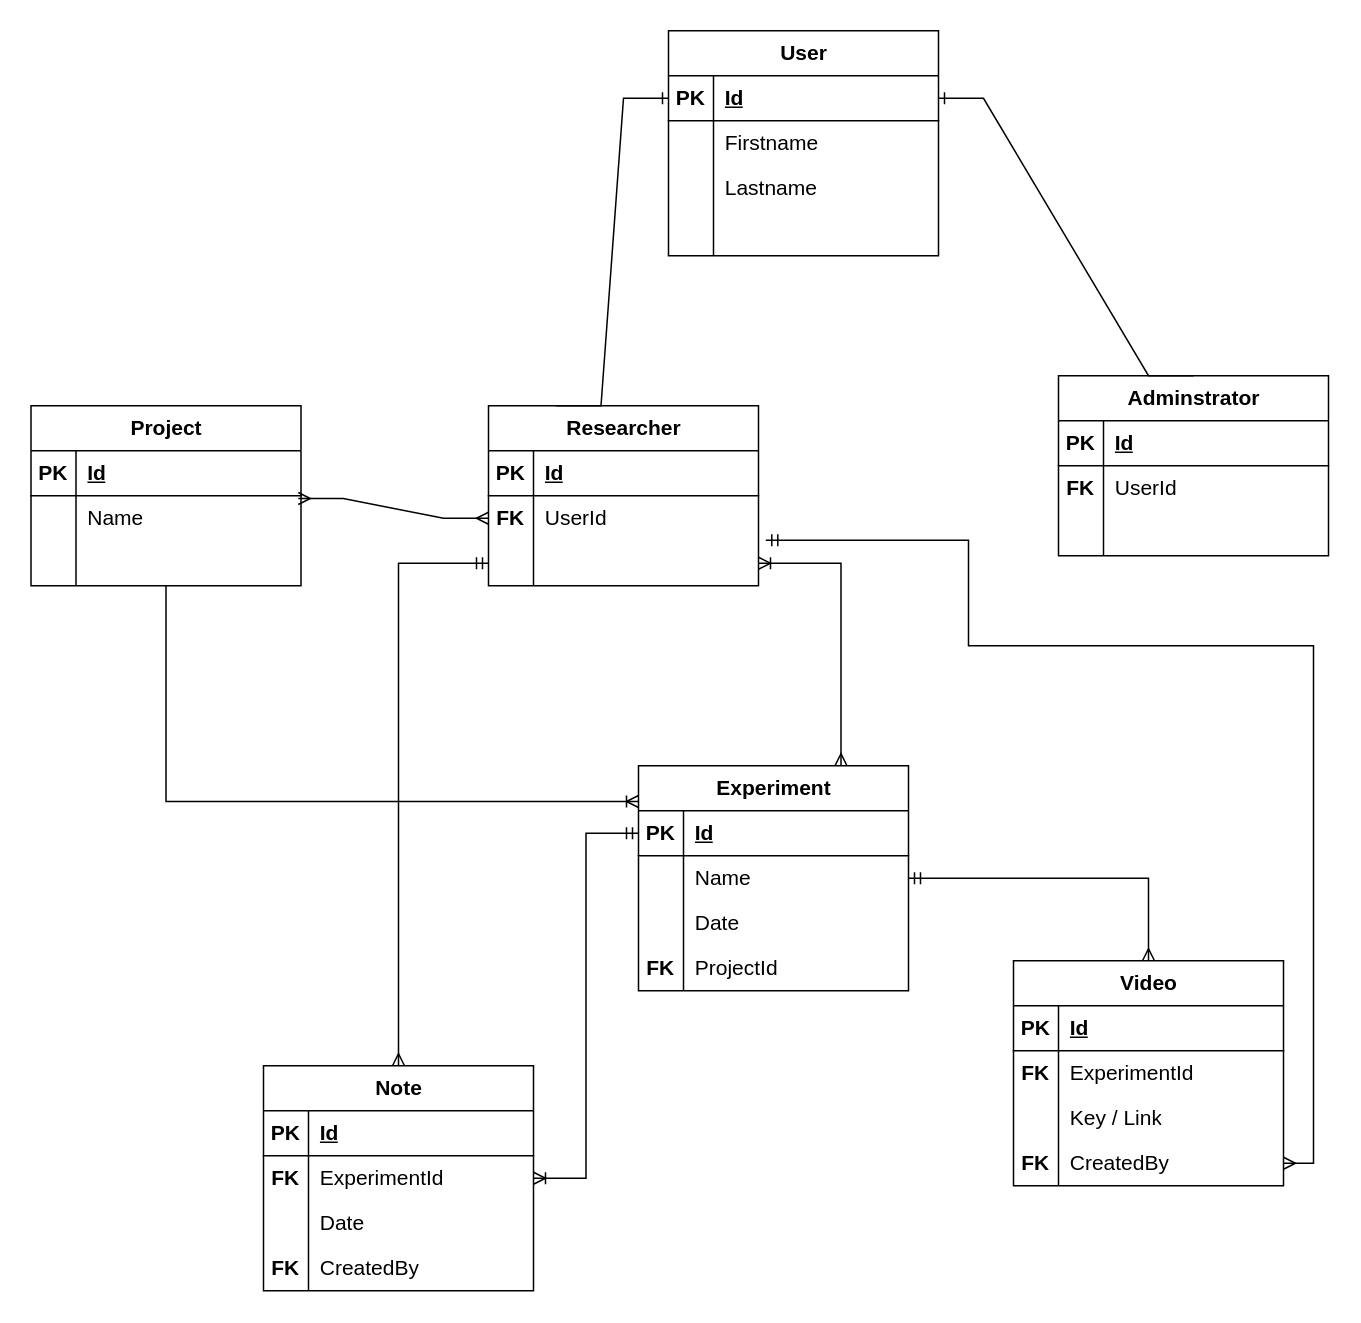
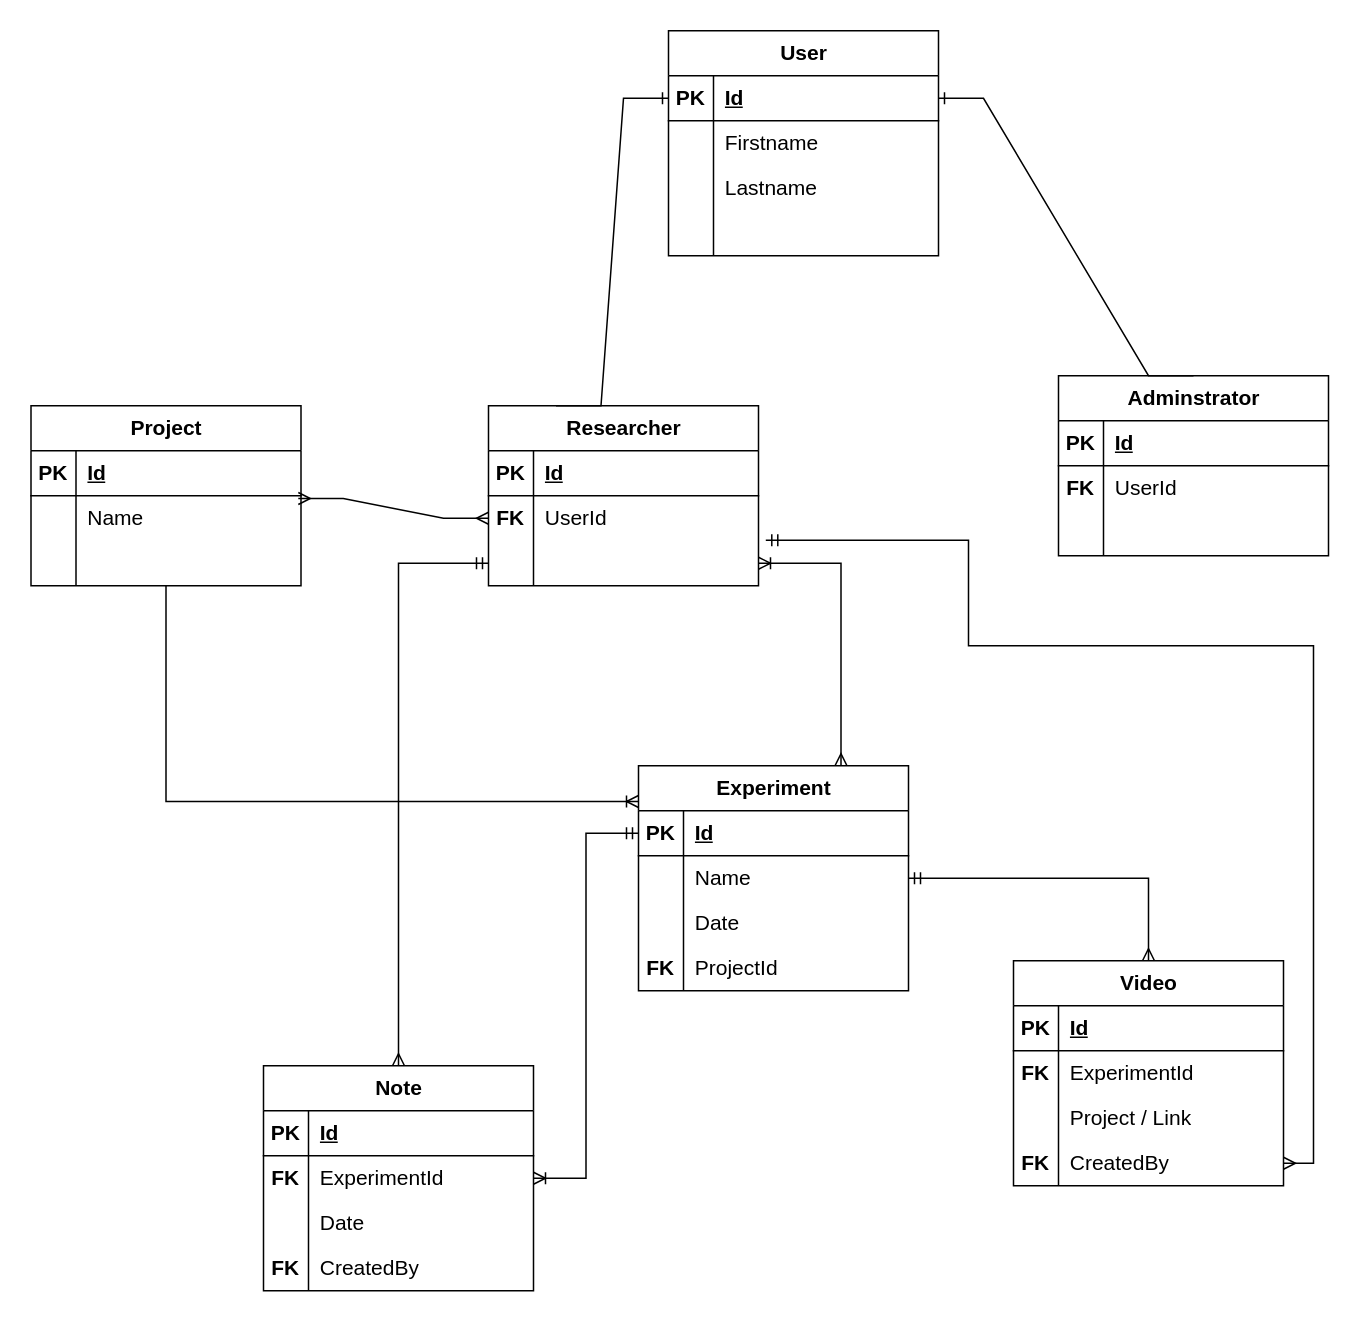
(1121, 1118) -> (1144, 1118)
